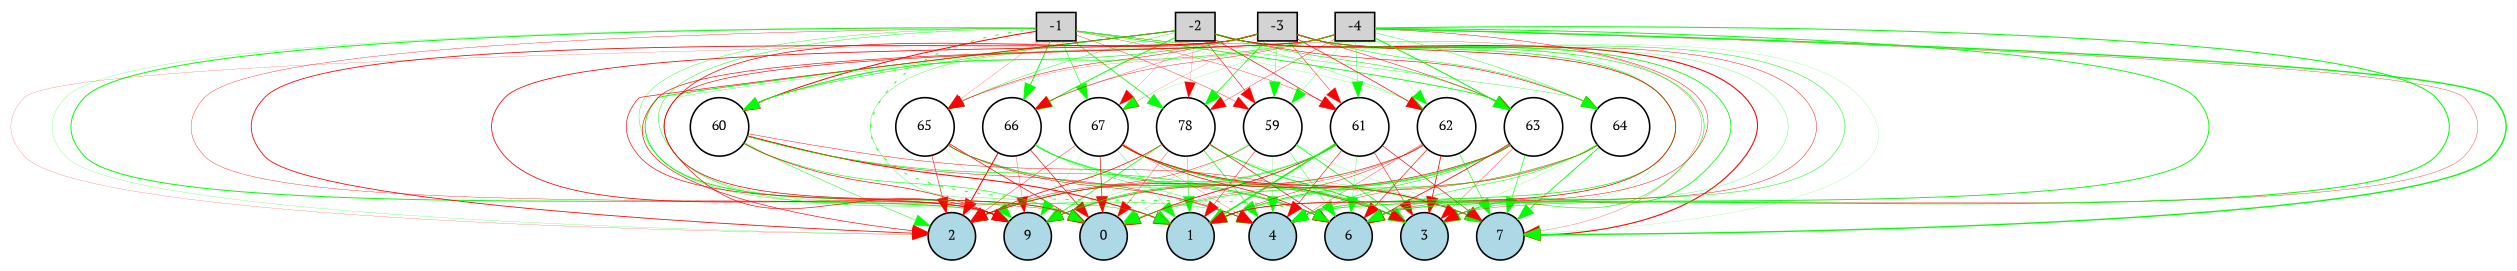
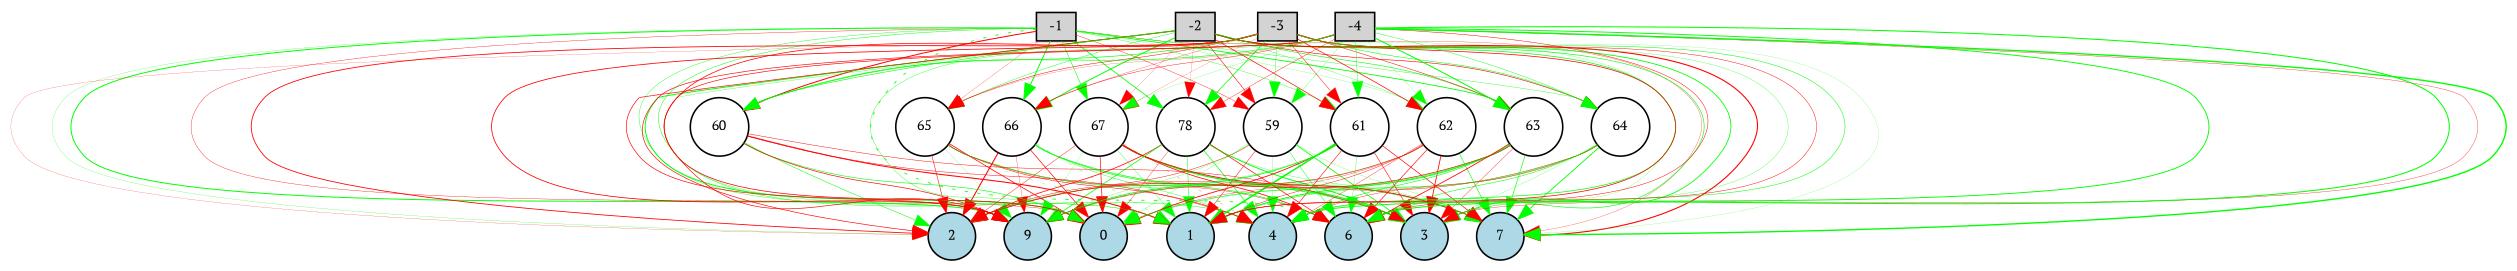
(1250, 74) -> (1250, 74)
(1032, 173) -> none
(1181, 179) -> (1181, 179)
